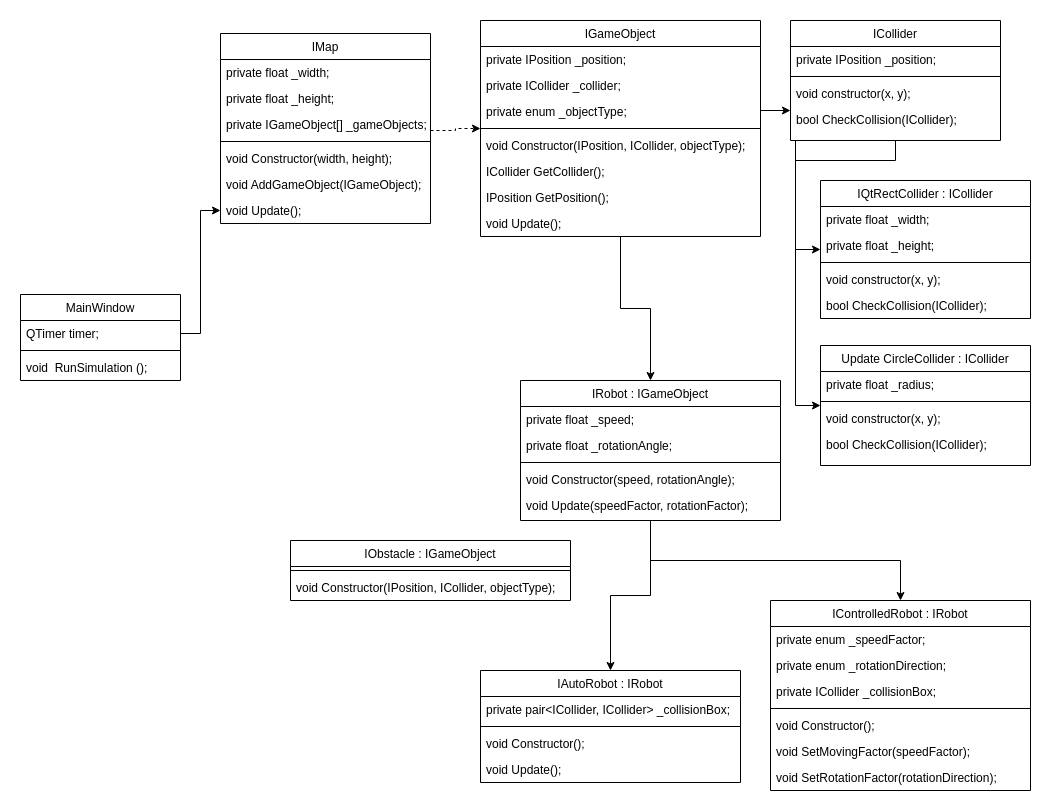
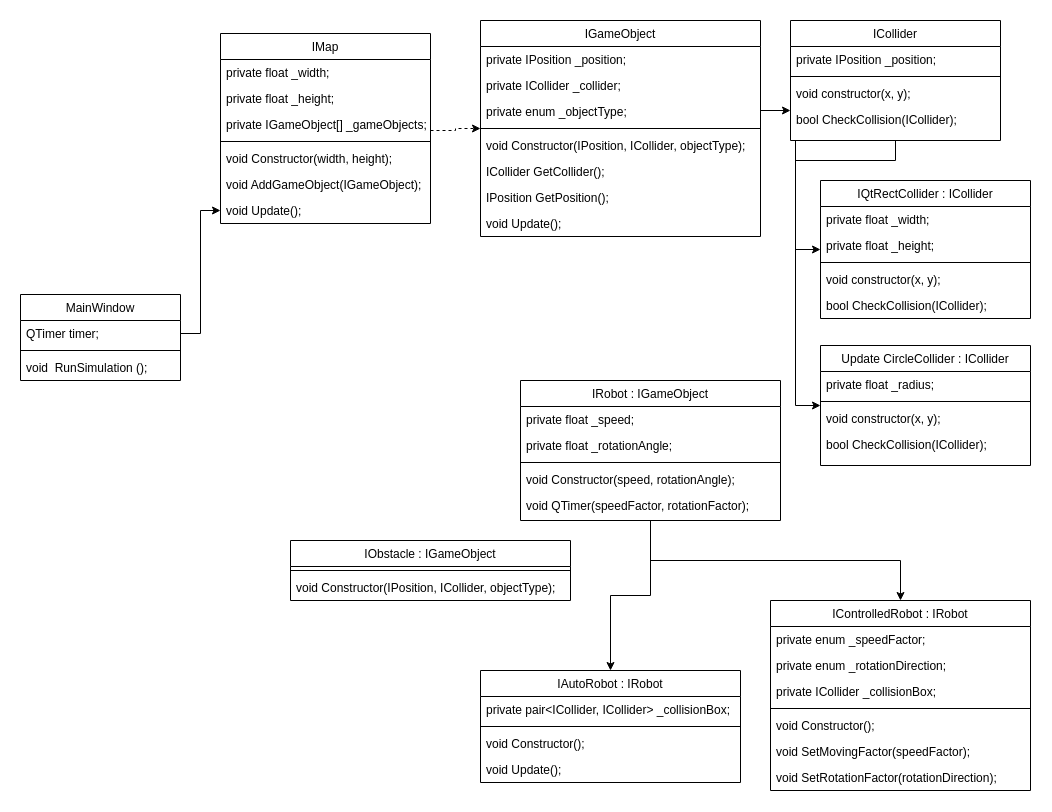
(633, 309) -> none
(654, 506) -> (653, 506)
